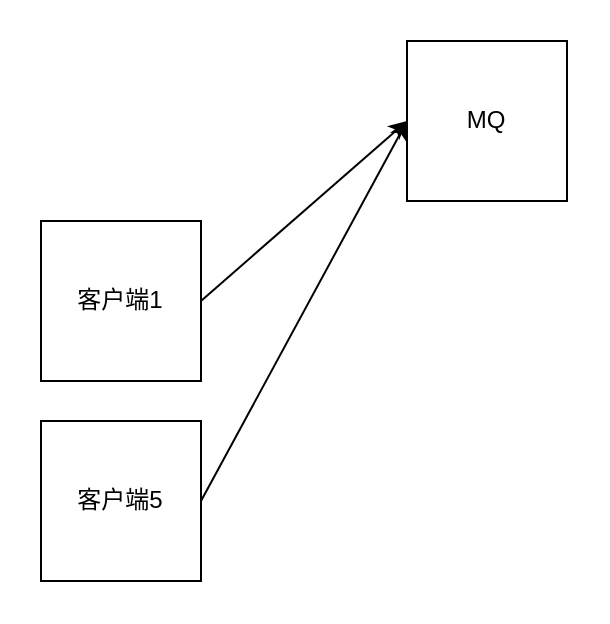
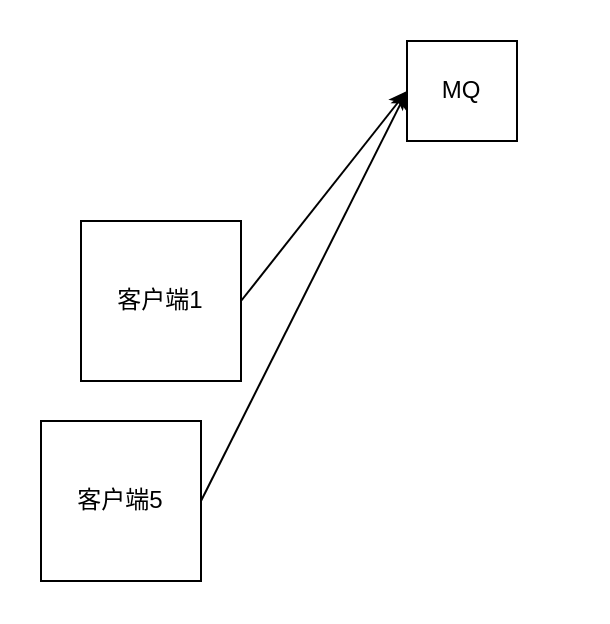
(487, 121) -> (462, 91)
(121, 301) -> (161, 301)
